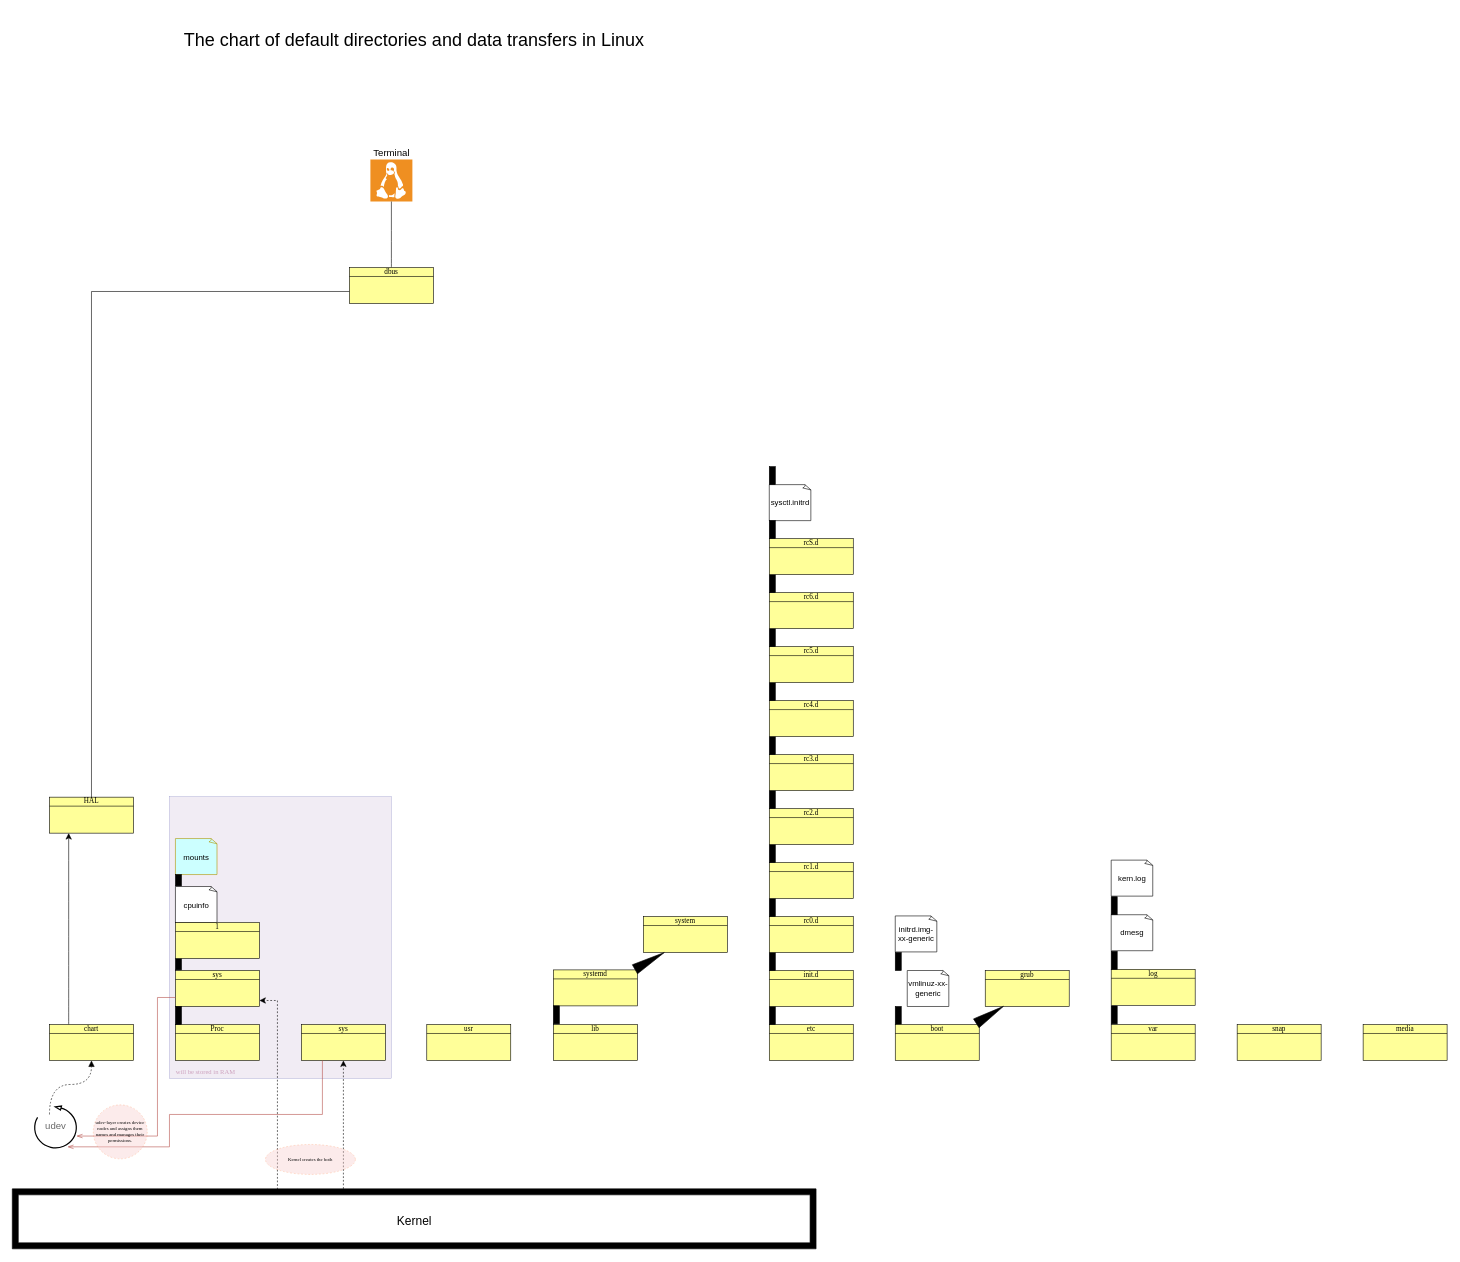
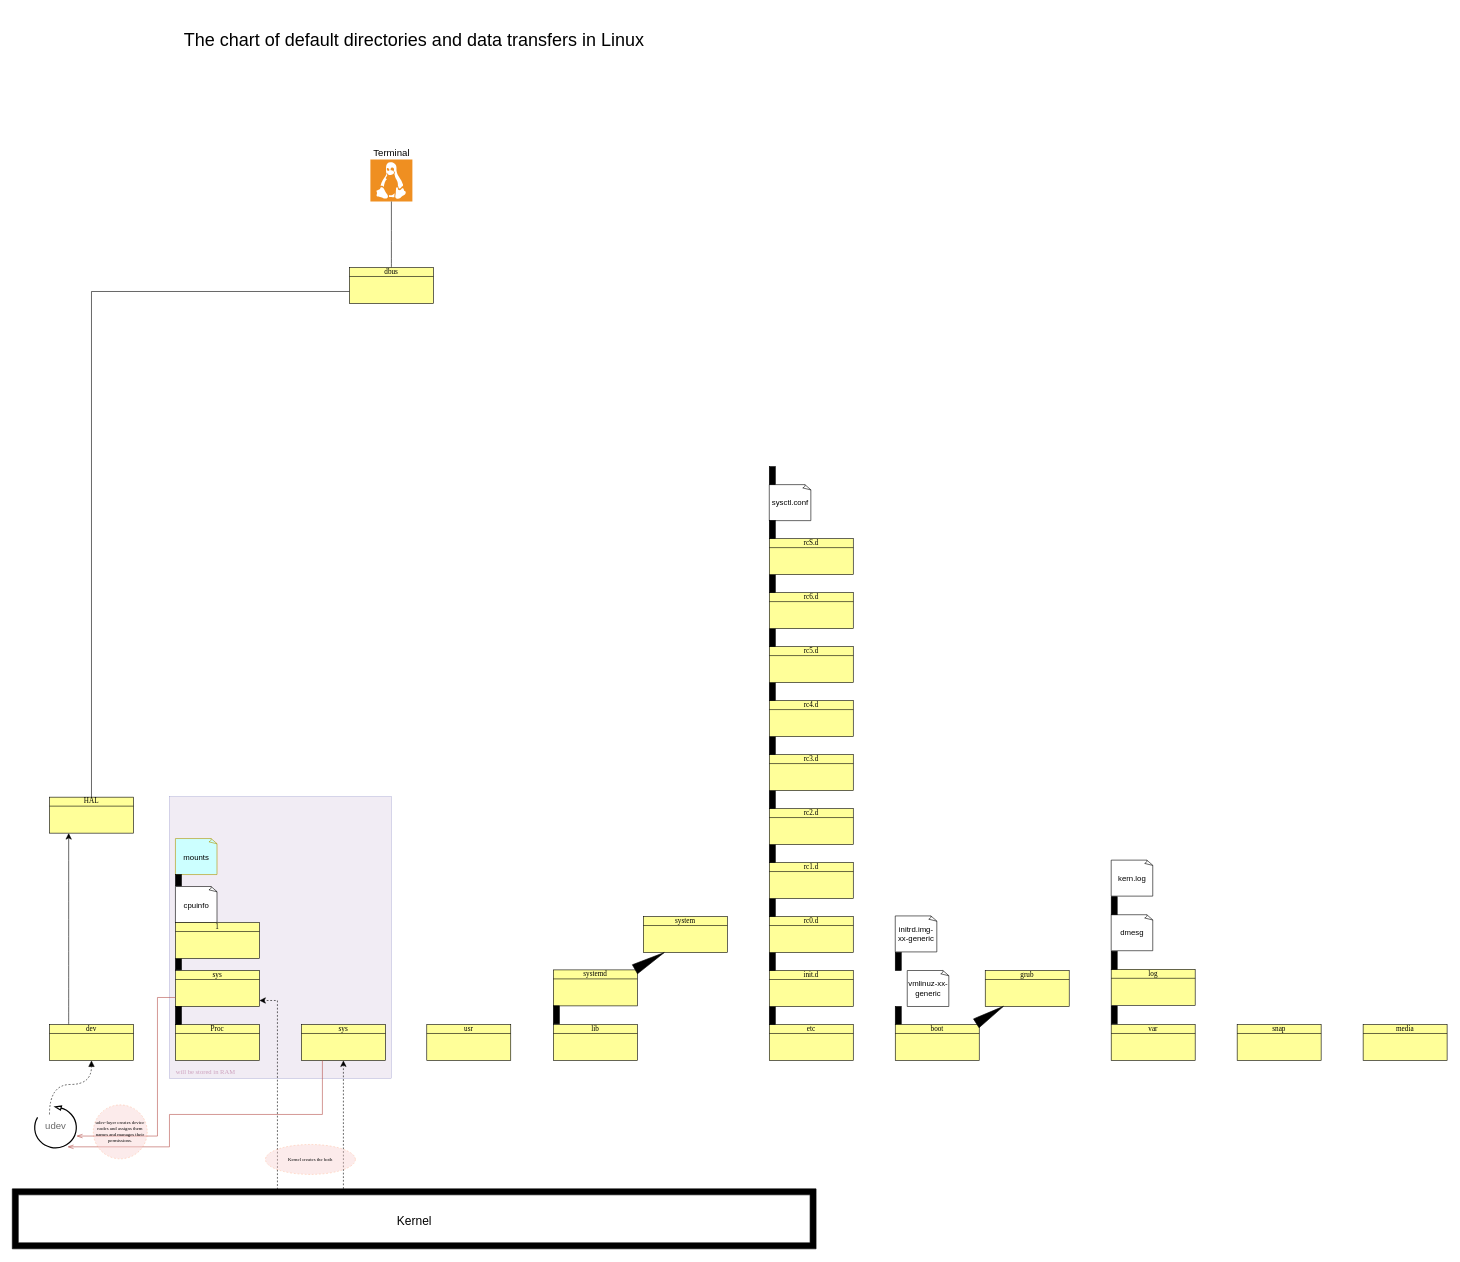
(791, 503) -> (791, 503)
(92, 1025) -> (92, 1025)
